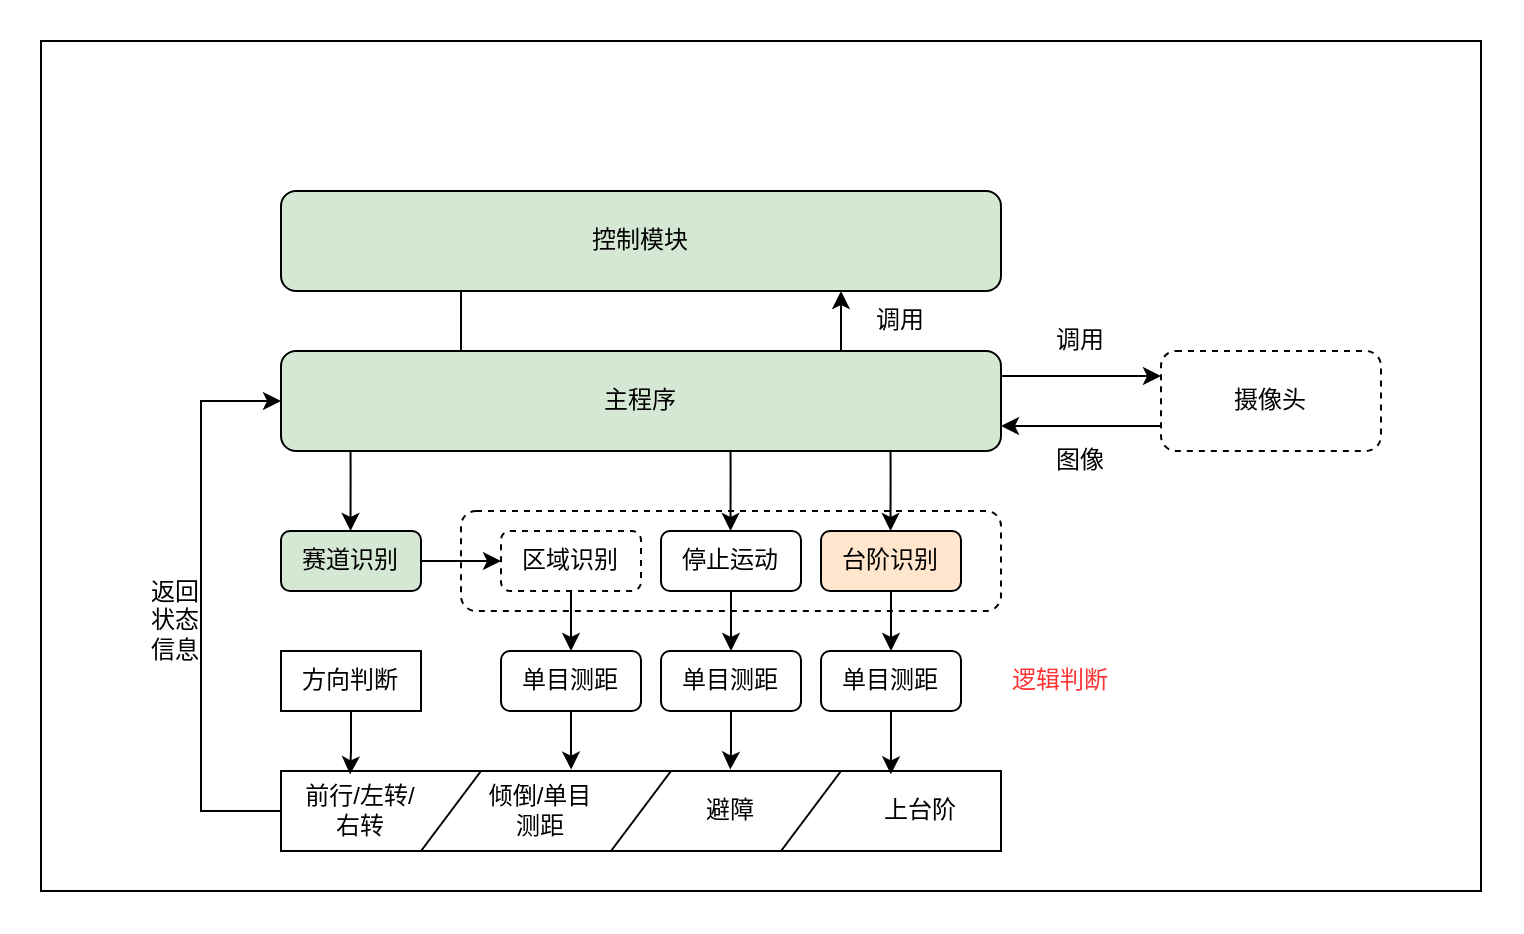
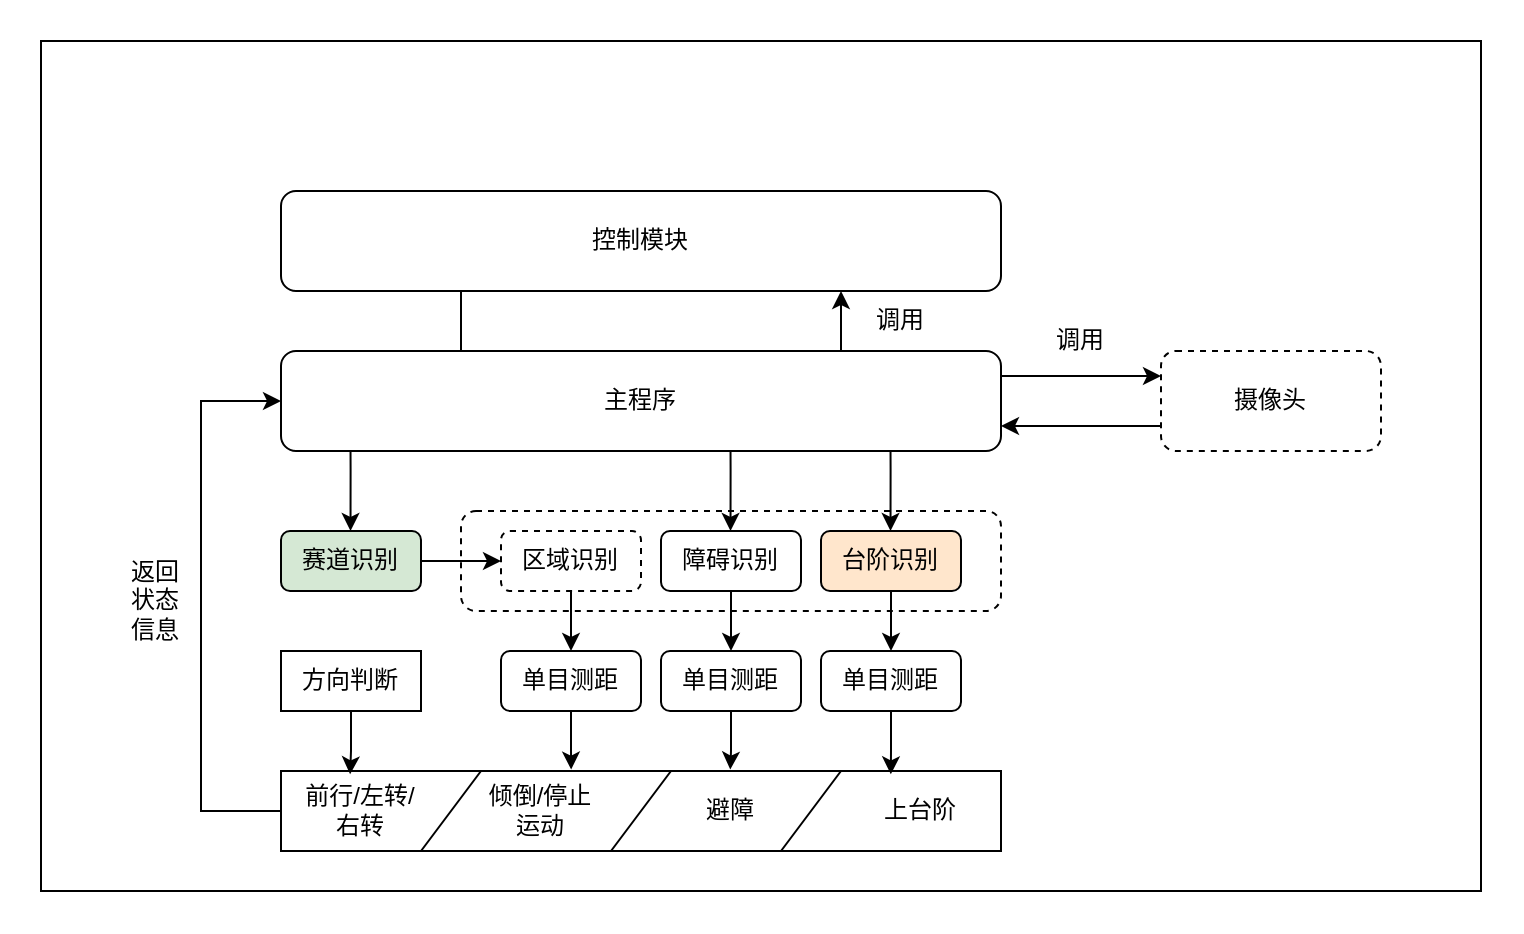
(641, 241) -> (641, 241)
(641, 401) -> (641, 401)
(1081, 461) -> none
(731, 561) -> (731, 561)
(176, 621) -> (156, 601)
(1061, 681) -> none
(541, 811) -> (541, 811)
